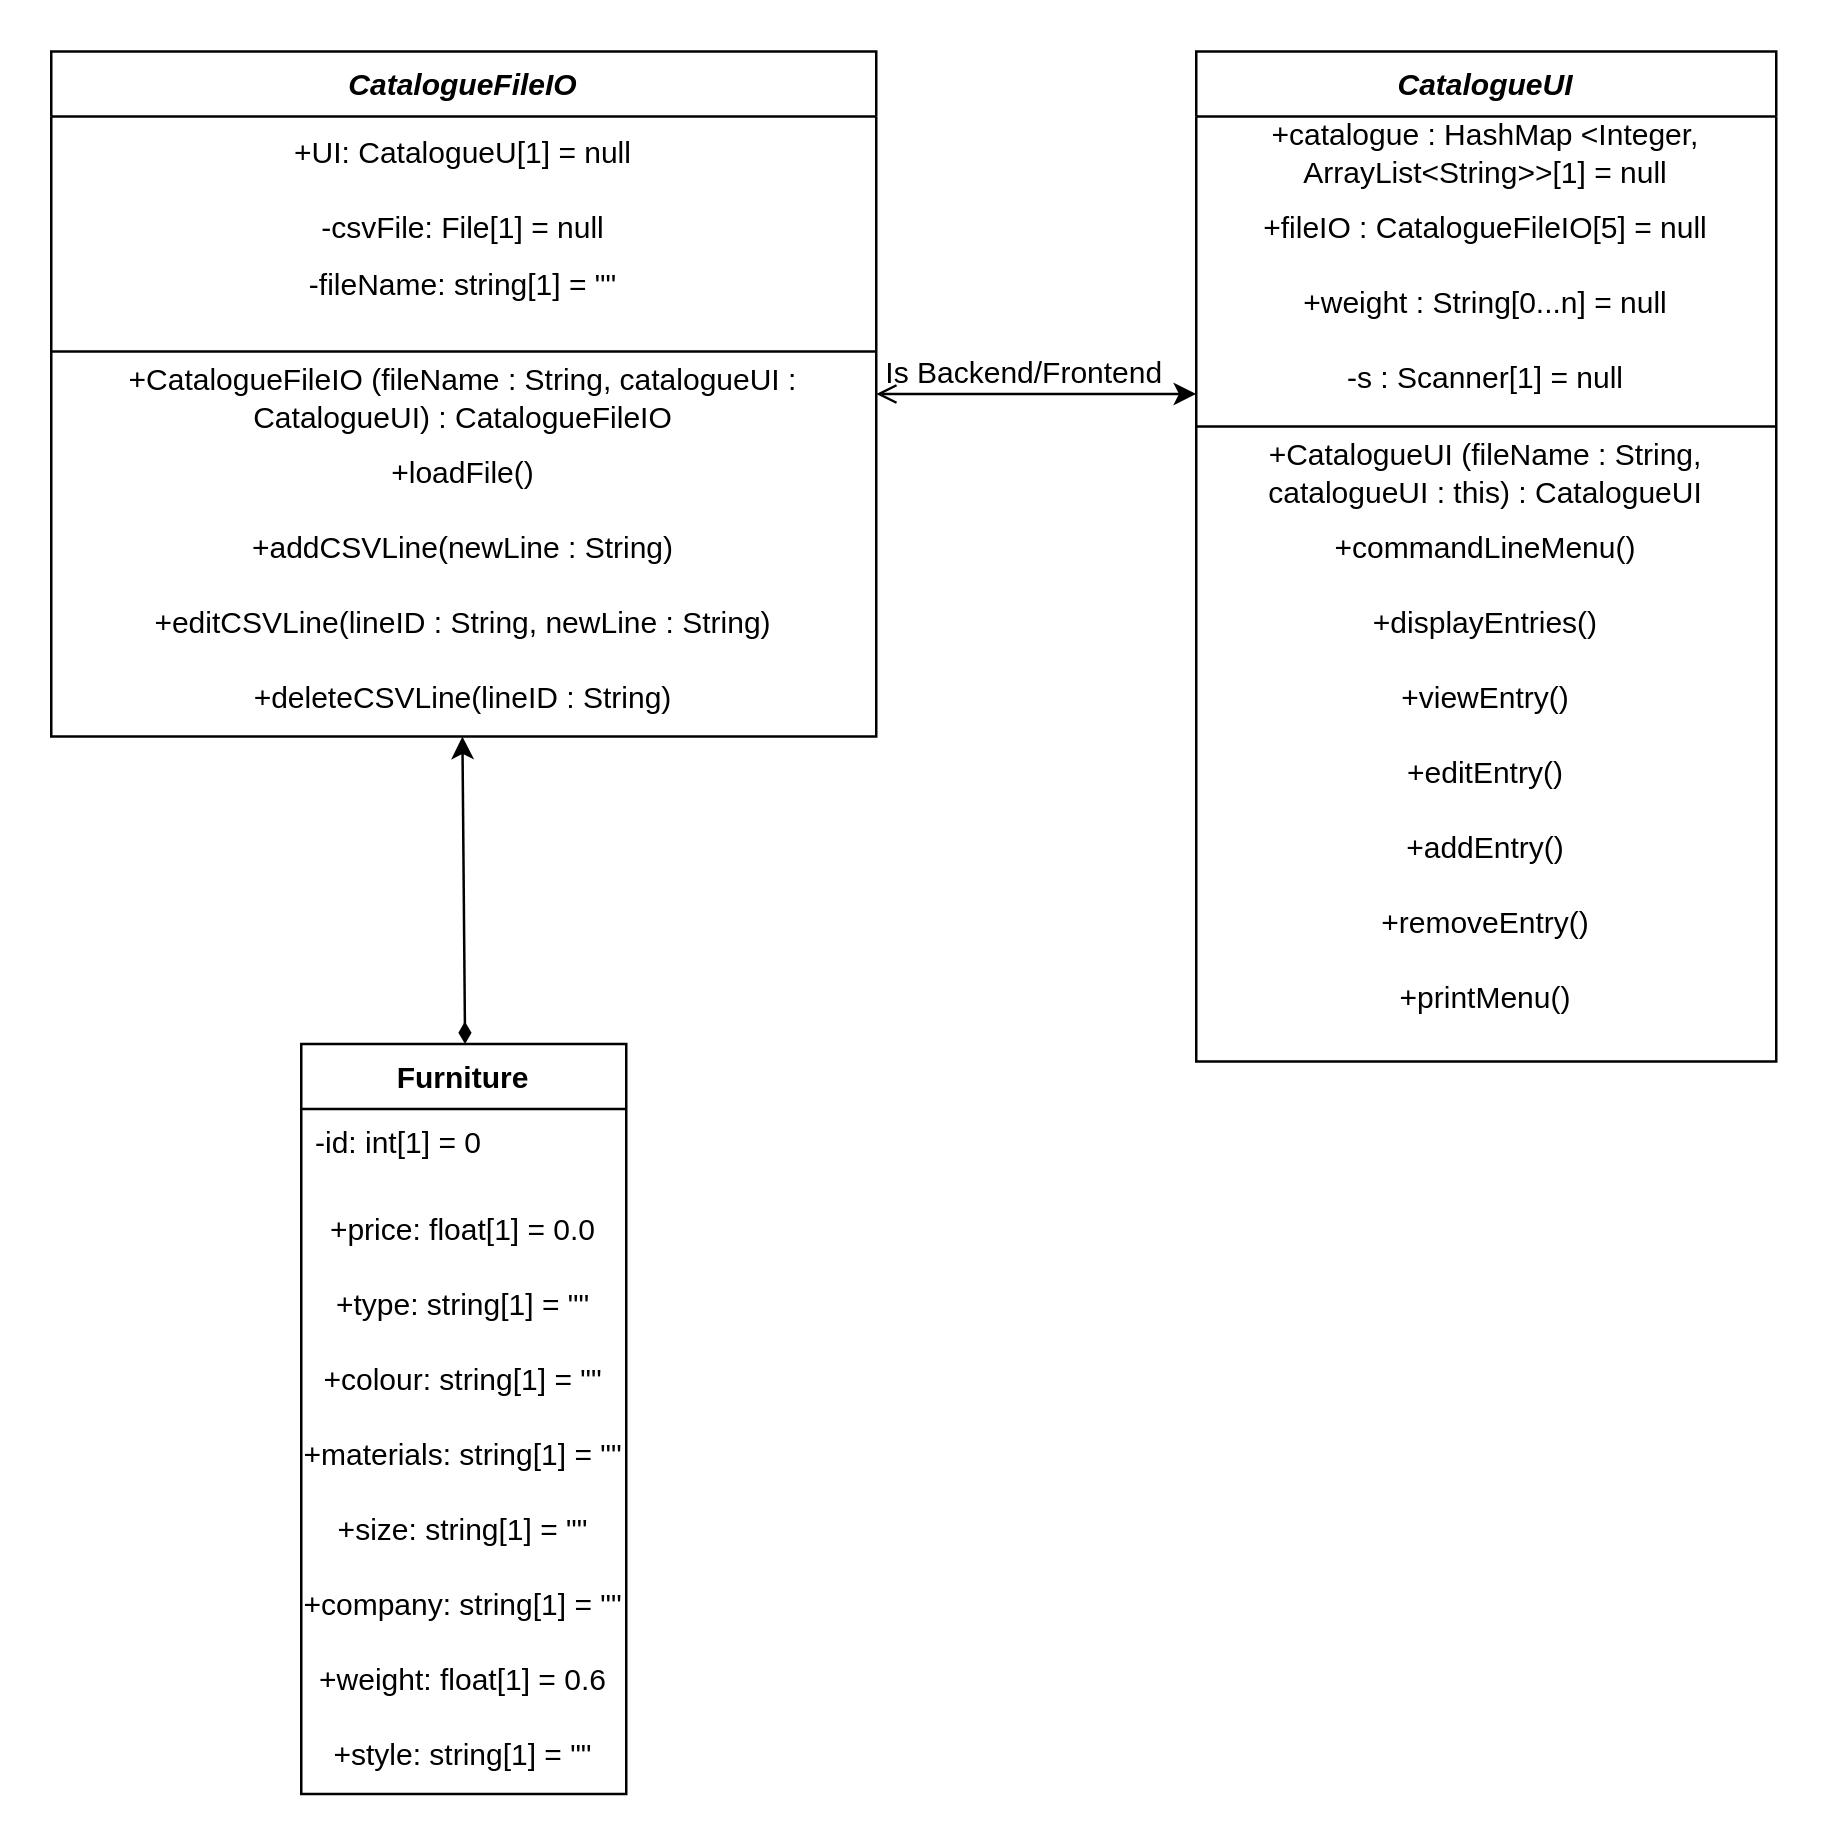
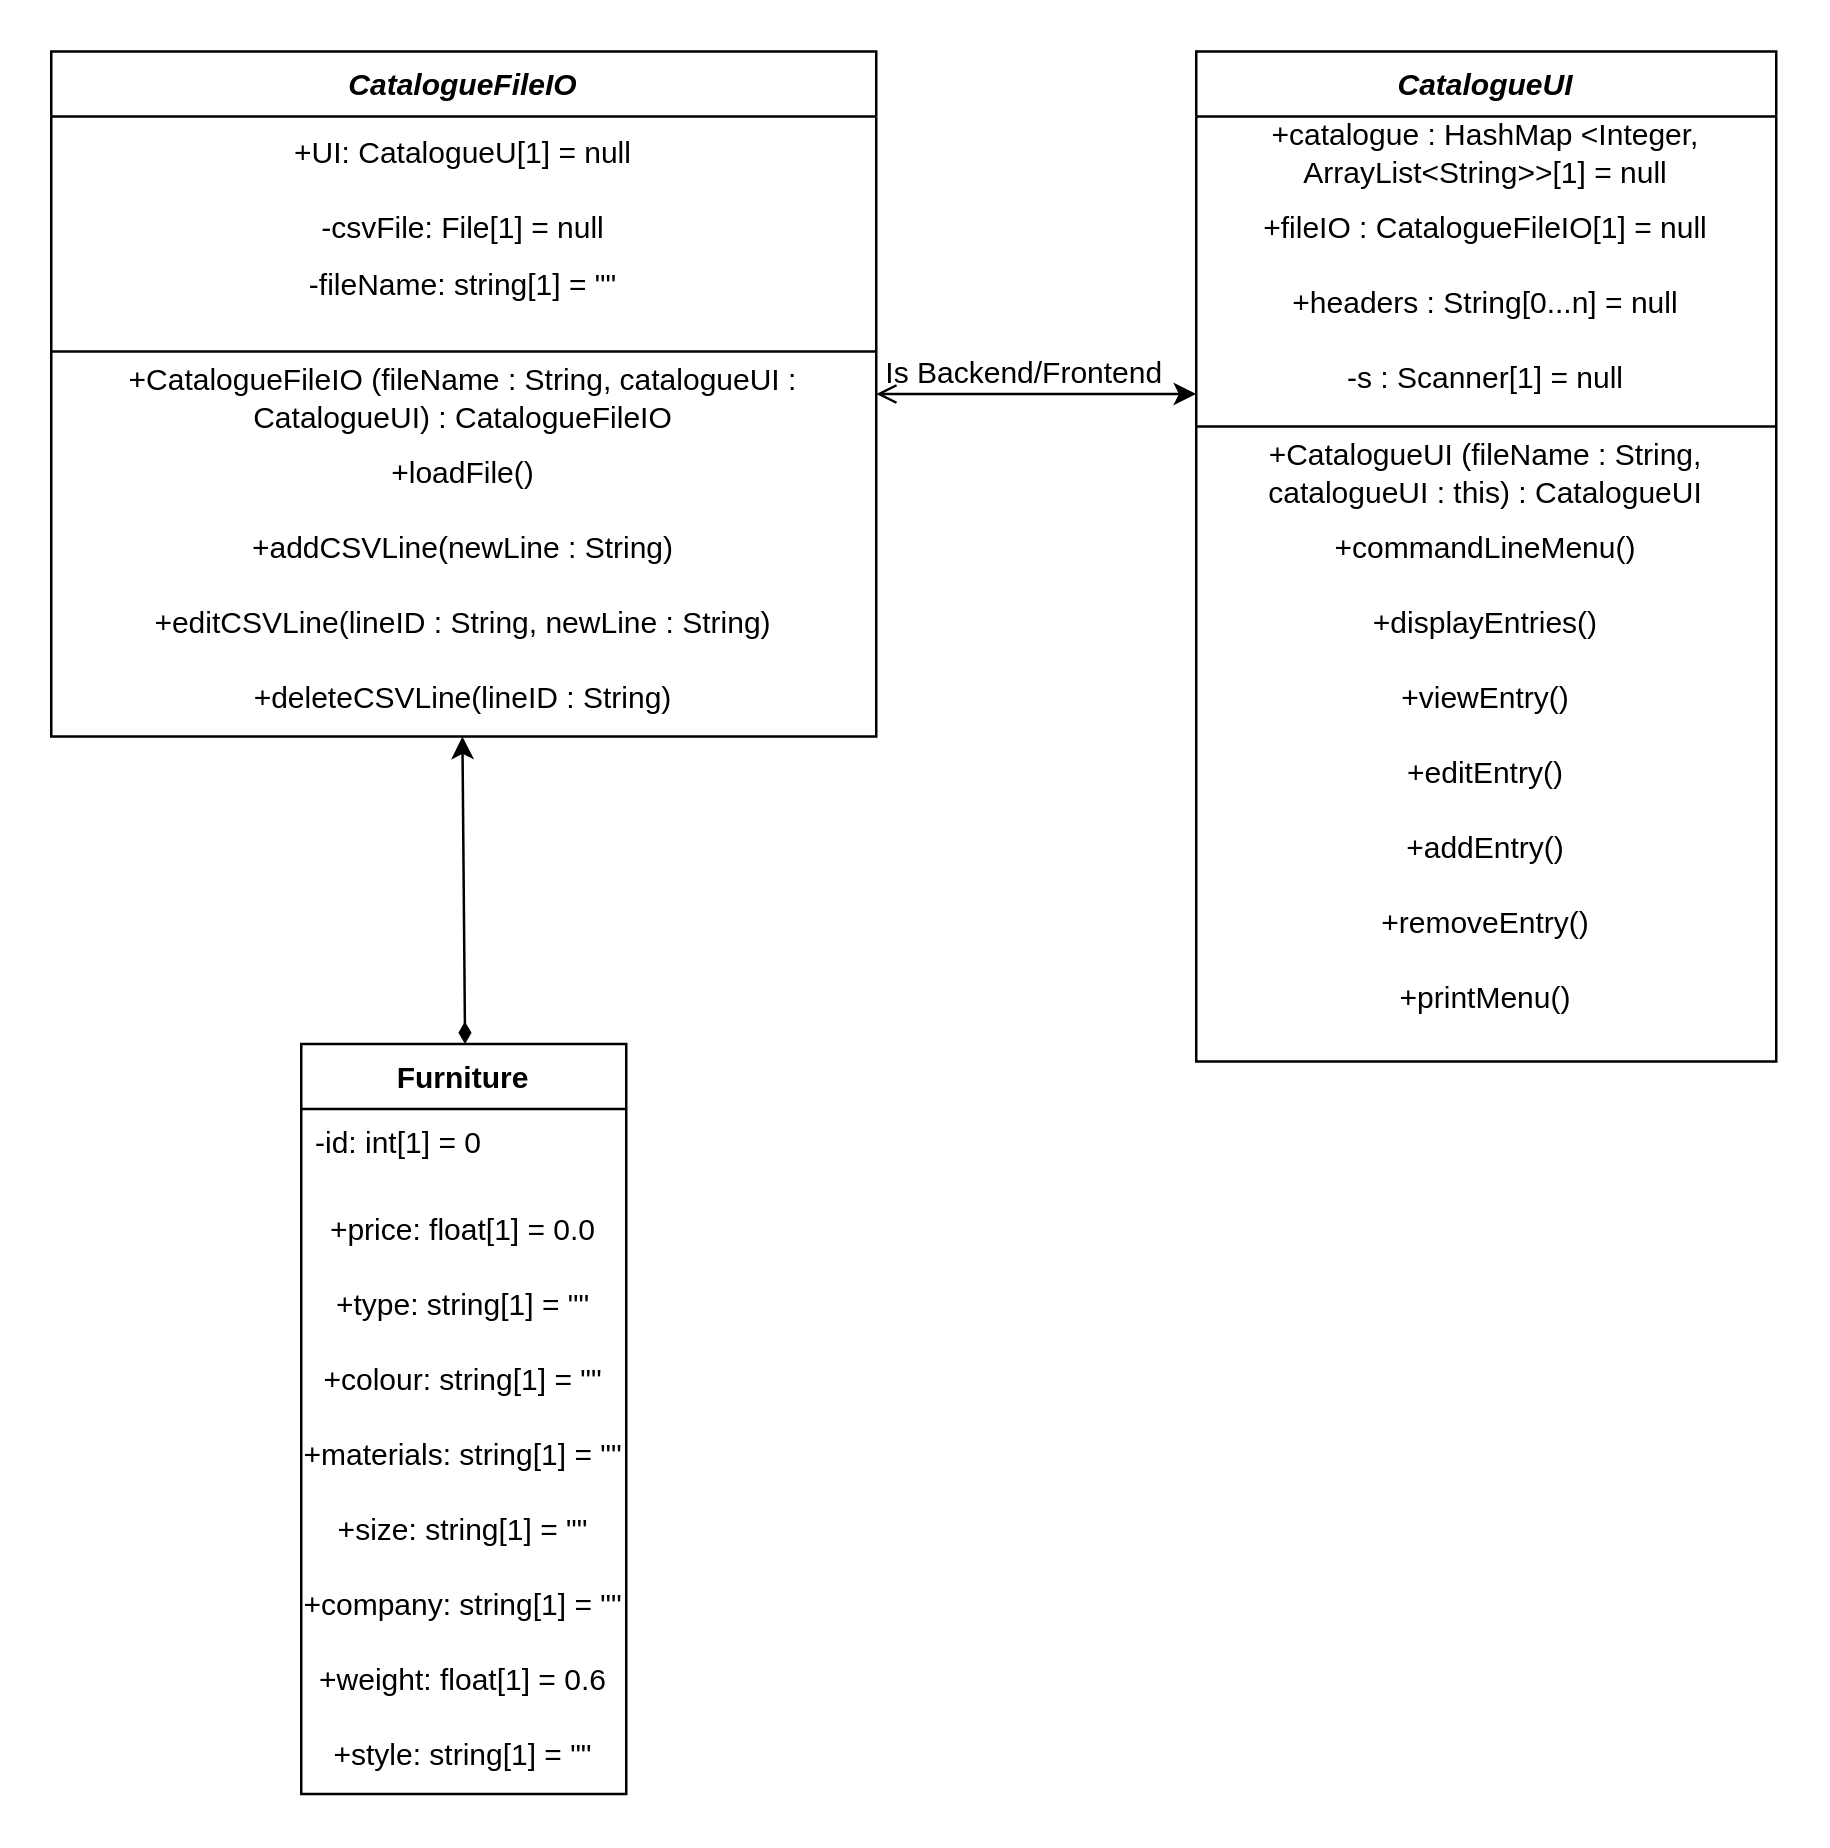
(1486, 229) -> (1486, 229)
(1486, 304) -> (1486, 304)
